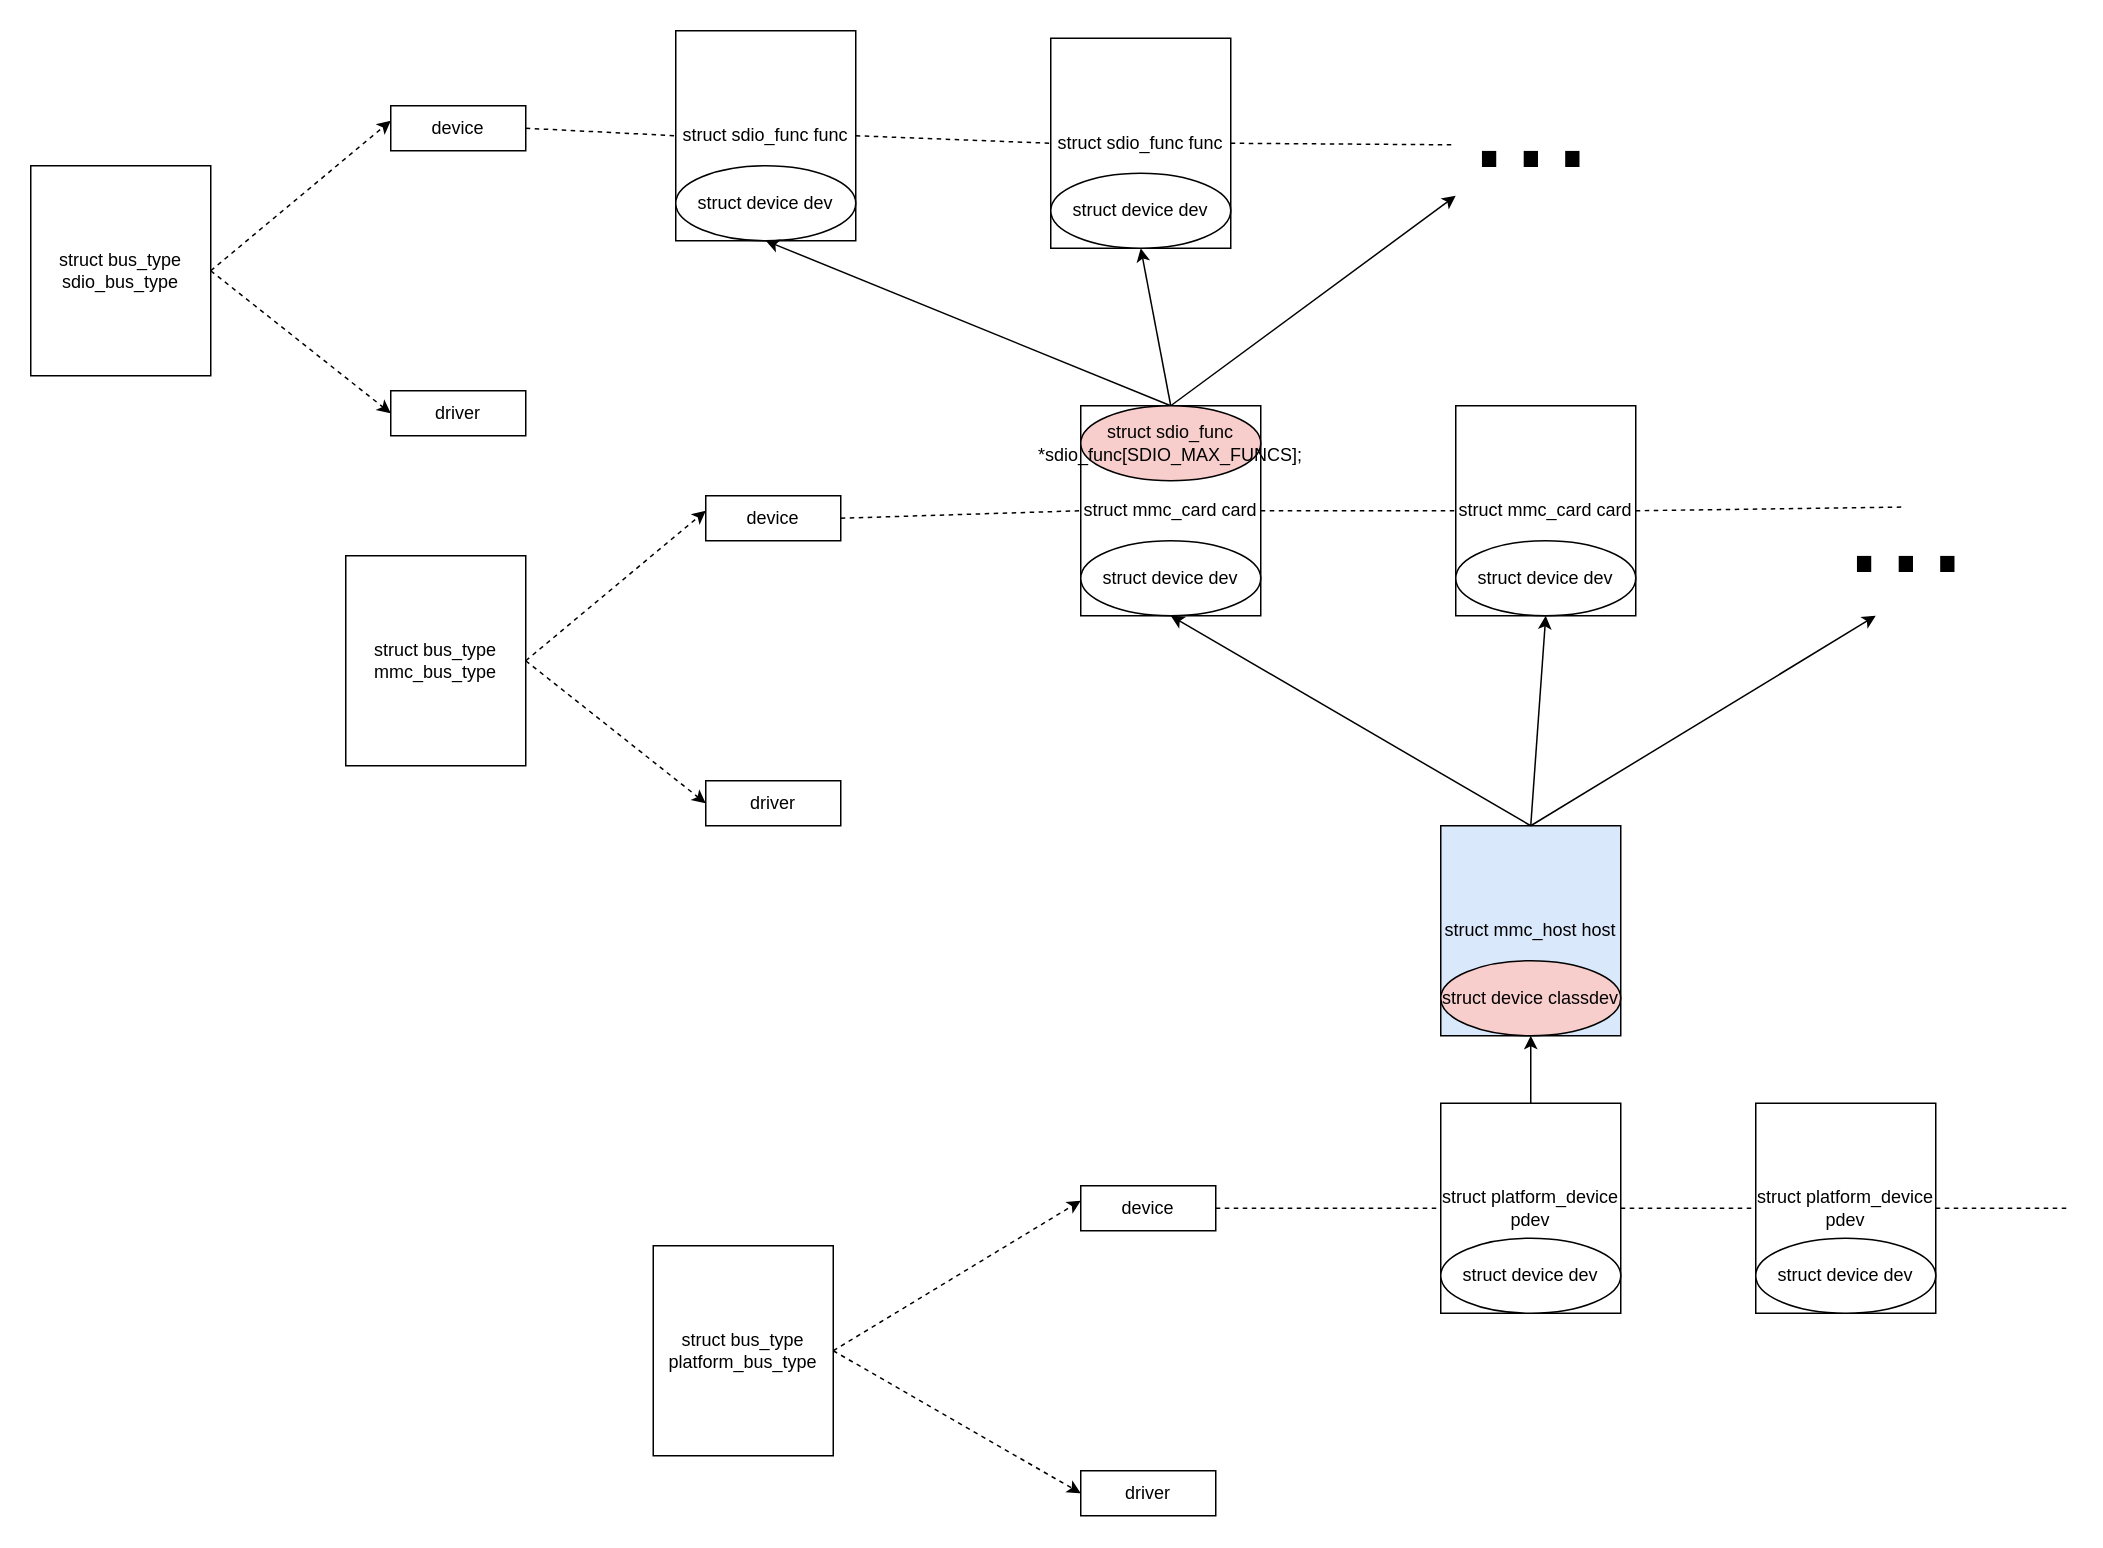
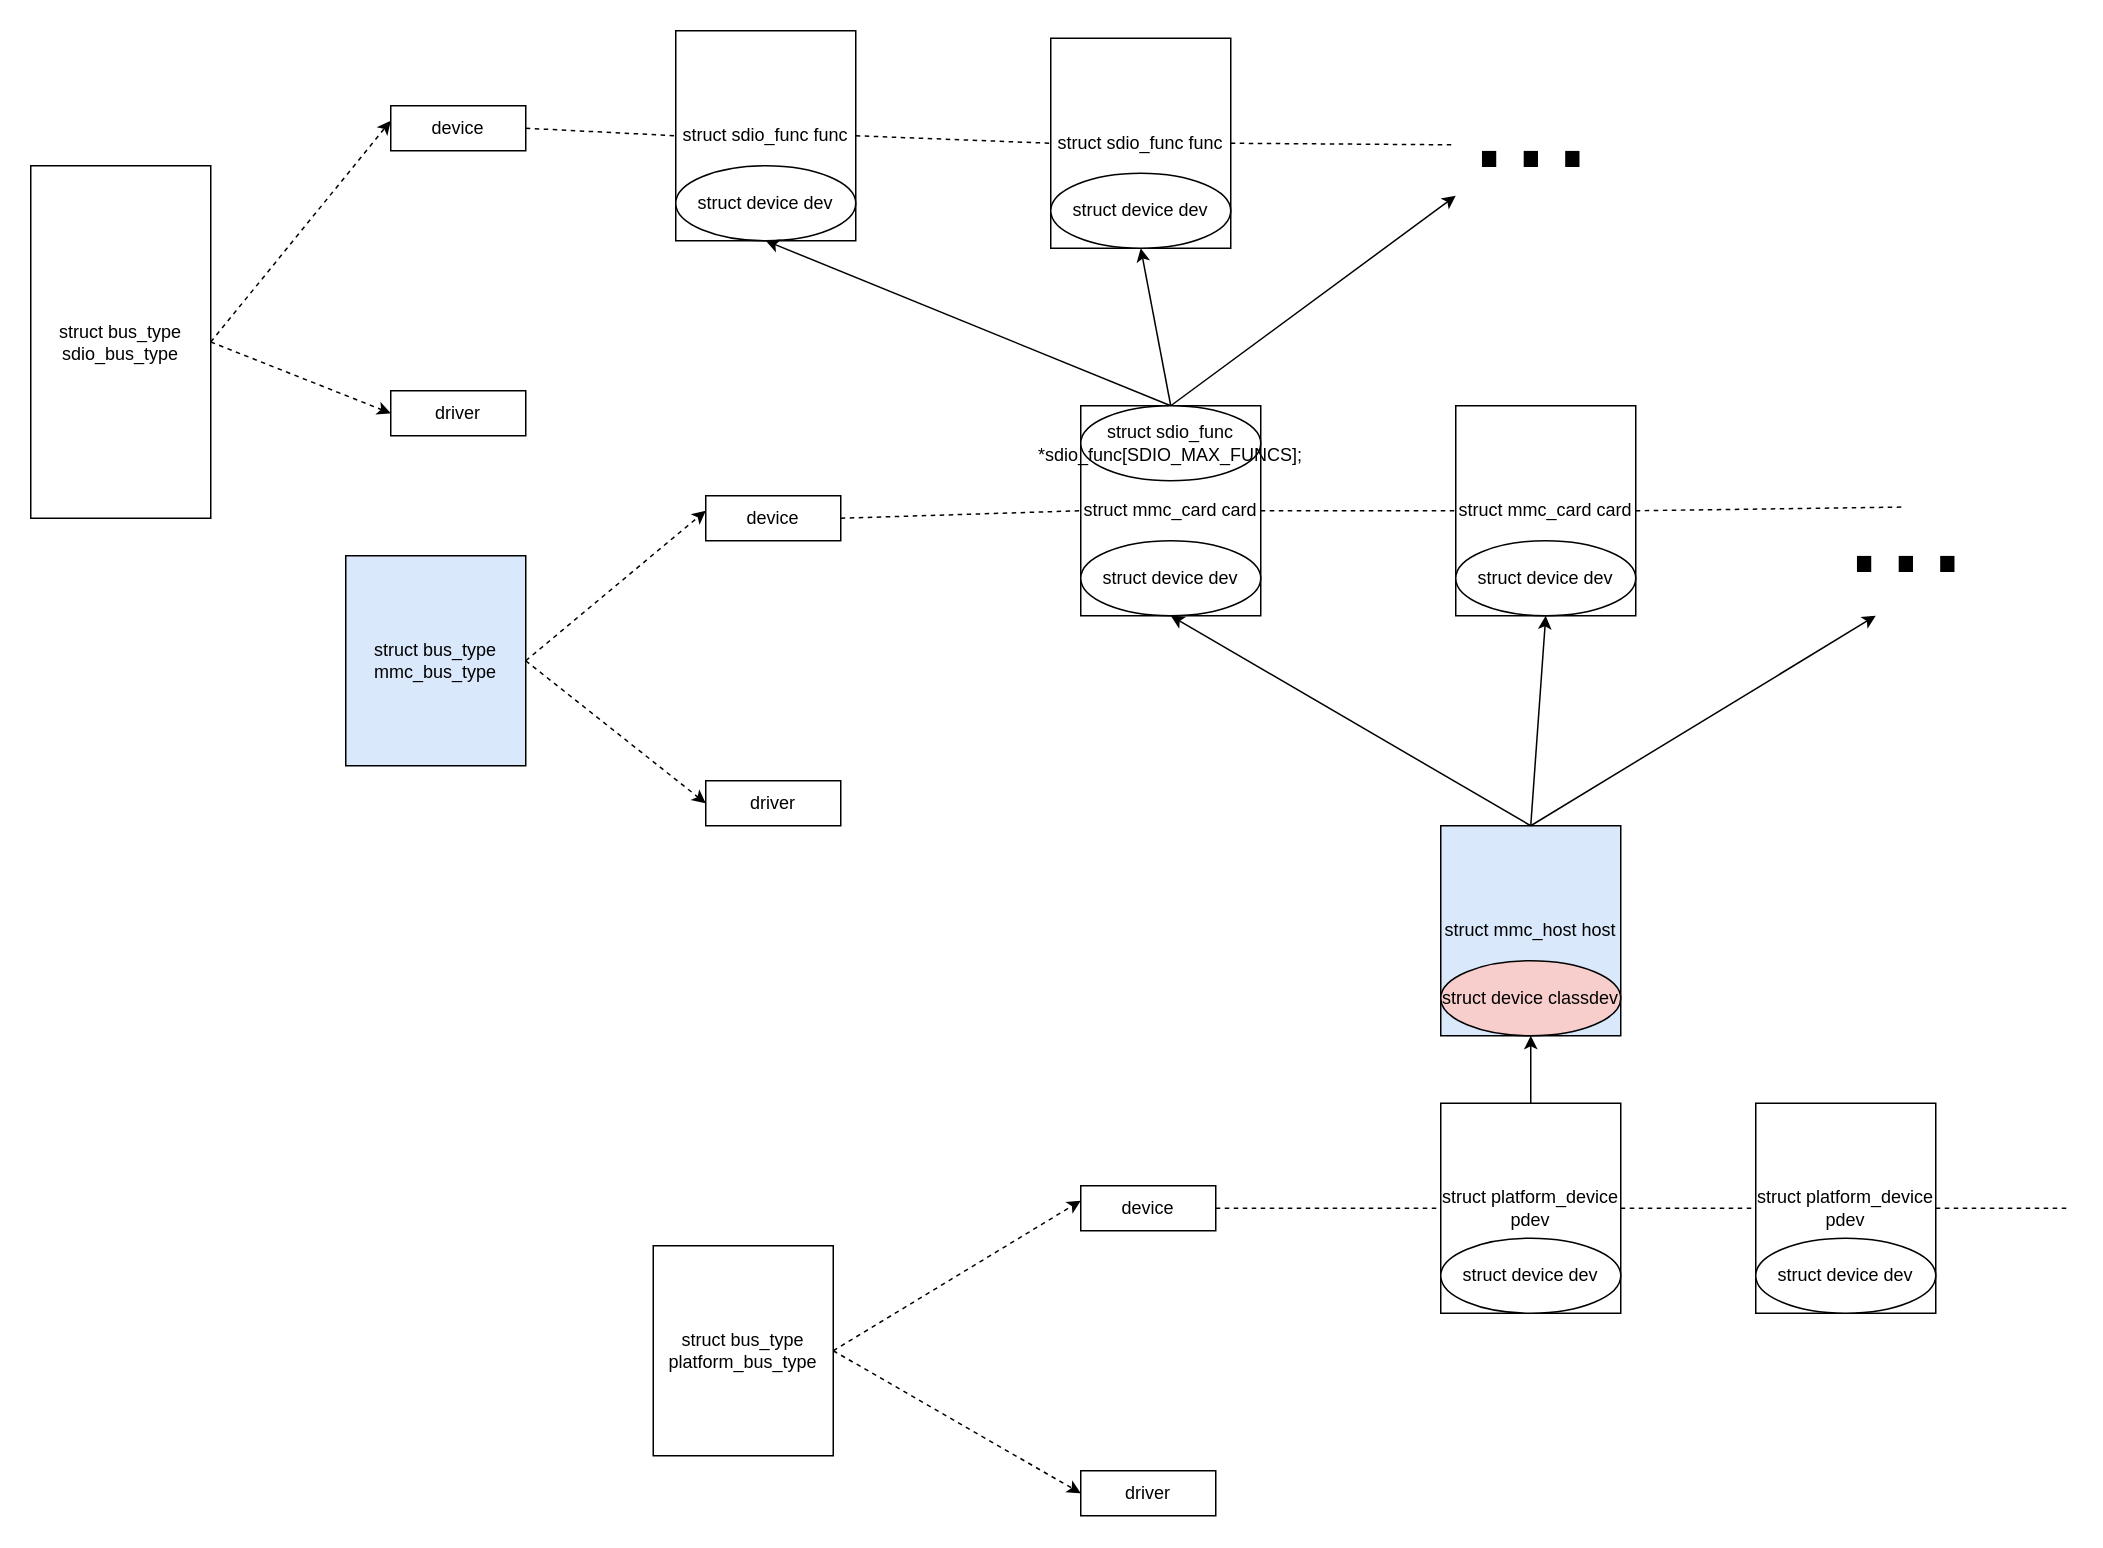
(121, 271) -> (121, 342)
(1171, 443) -> (1171, 443)
(436, 661) -> (436, 661)
